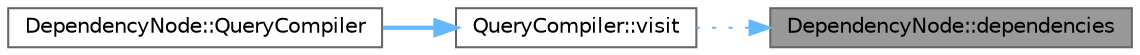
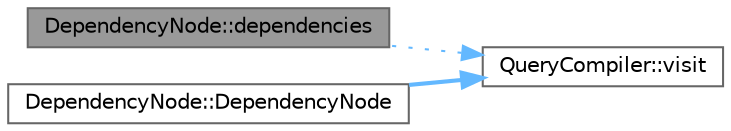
(195, 28) -> (208, 104)
(723, 28) -> (426, 49)
